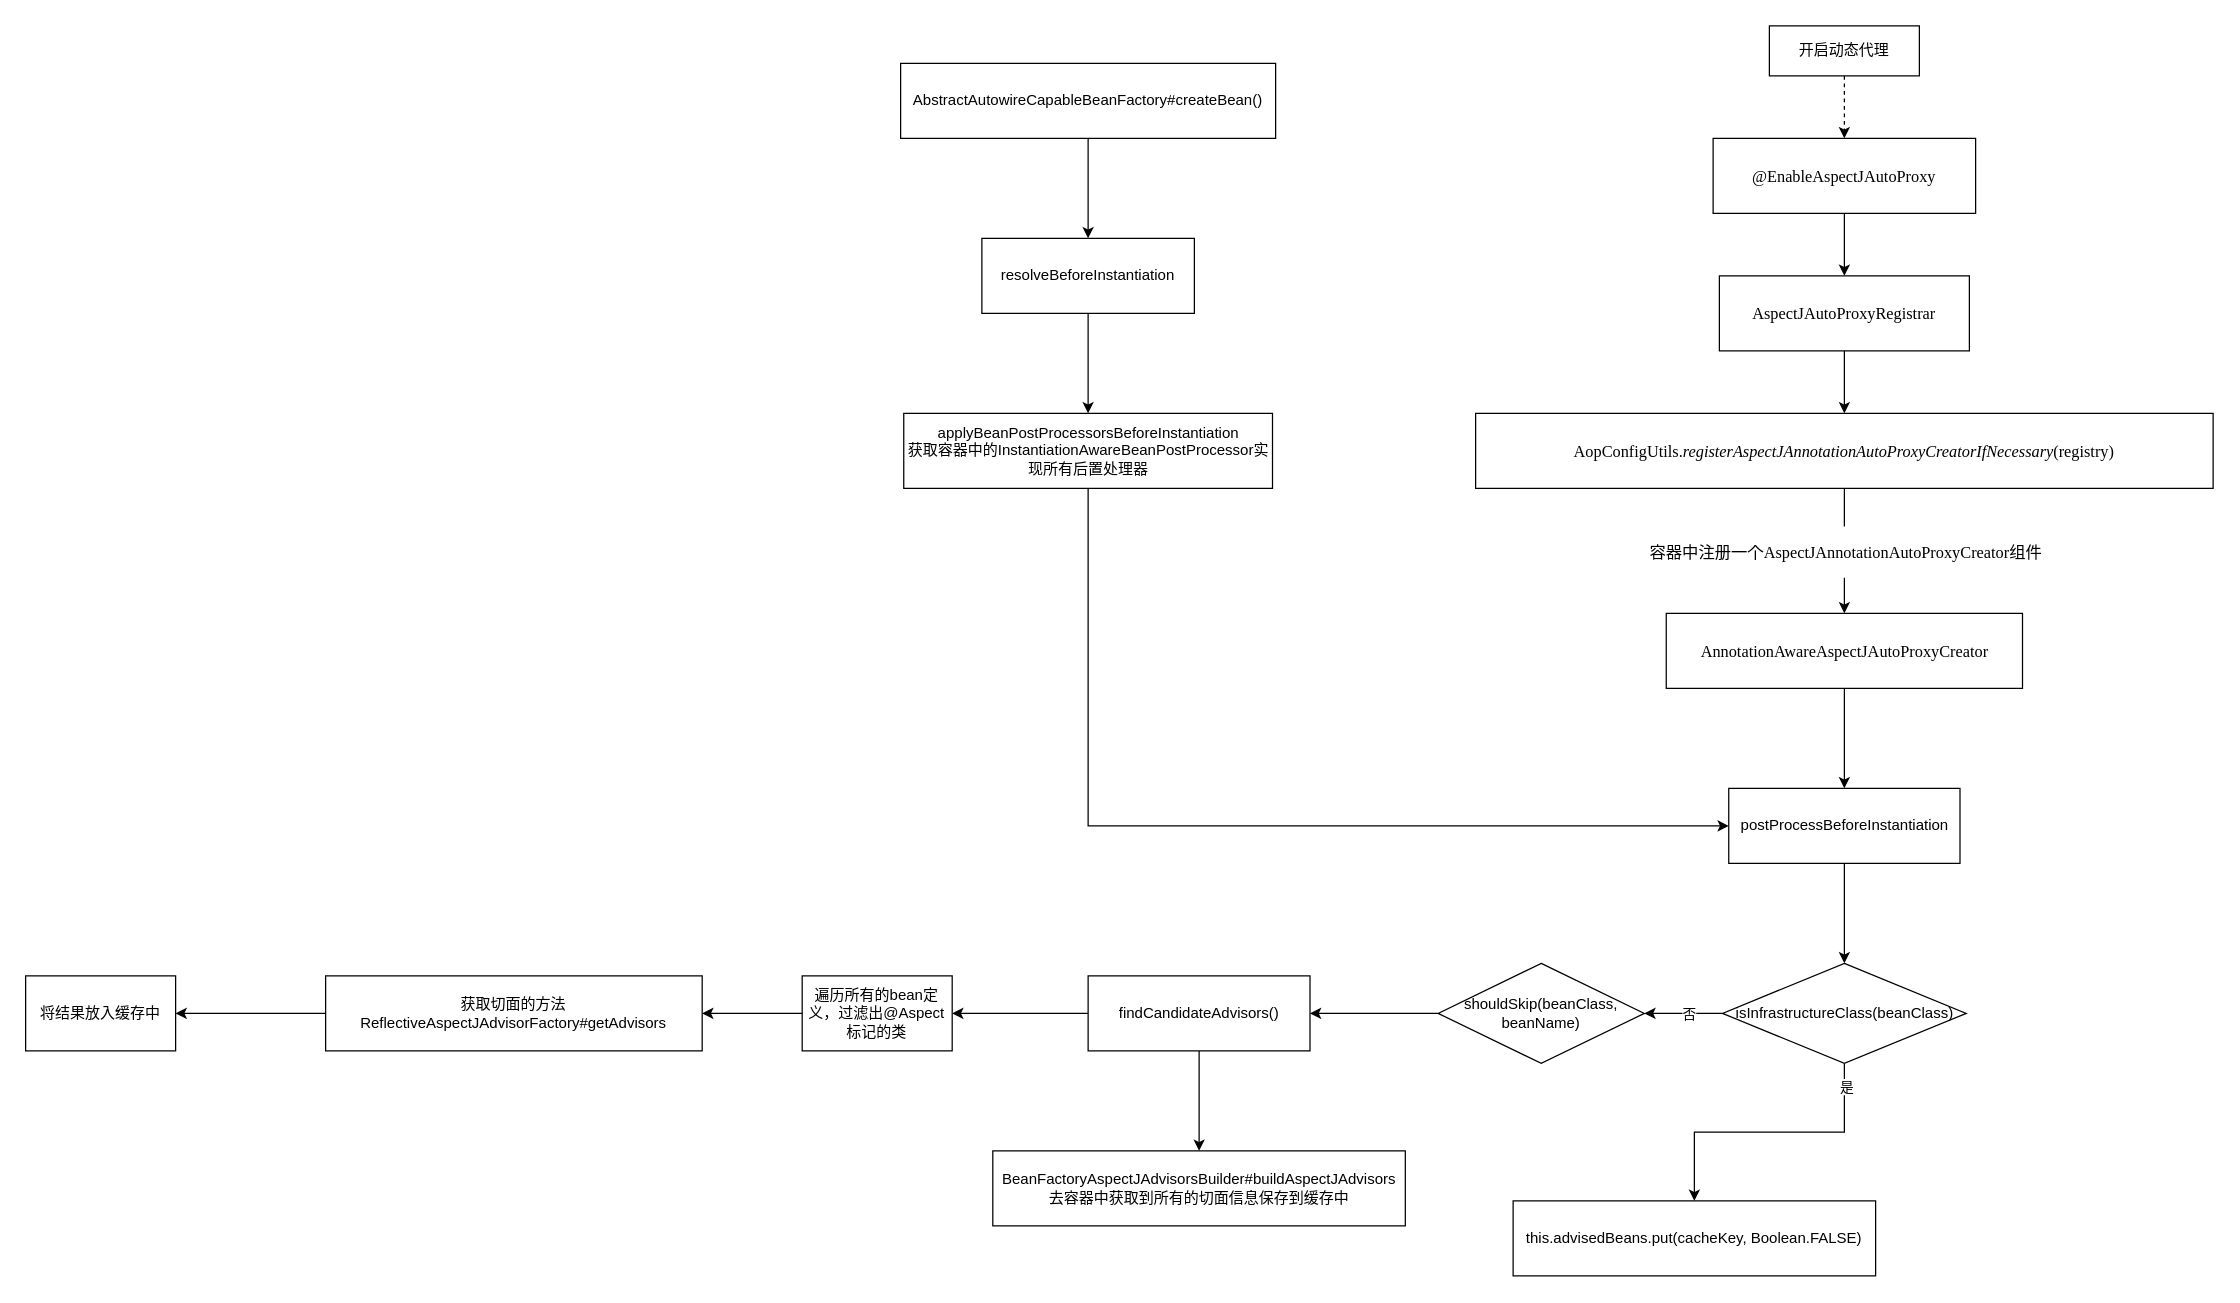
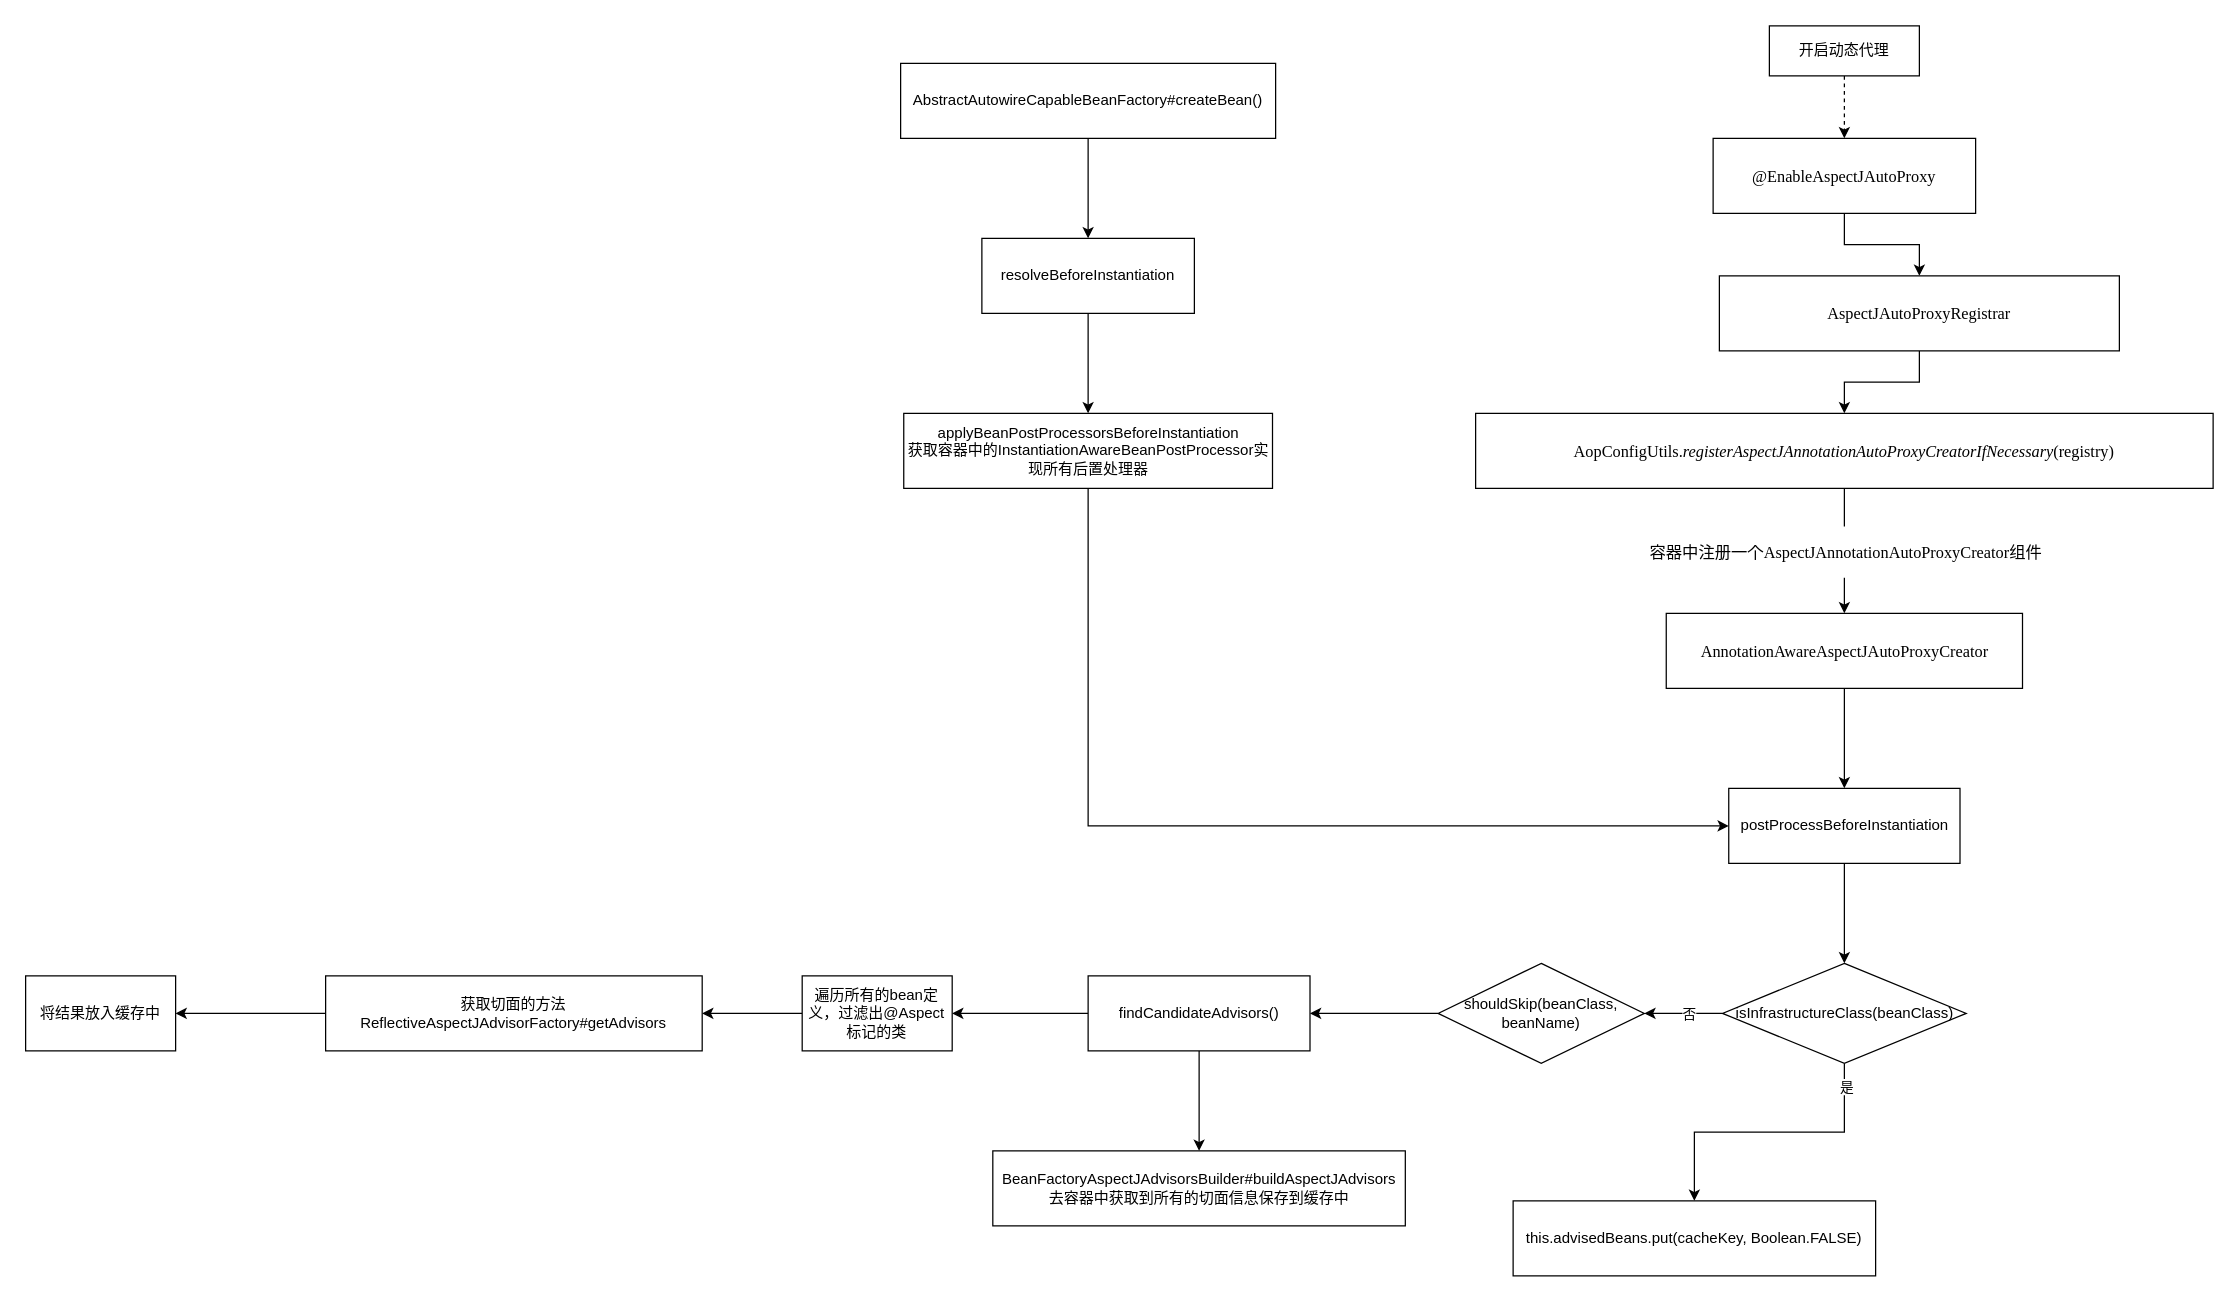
(1844, 313) -> (1919, 313)
